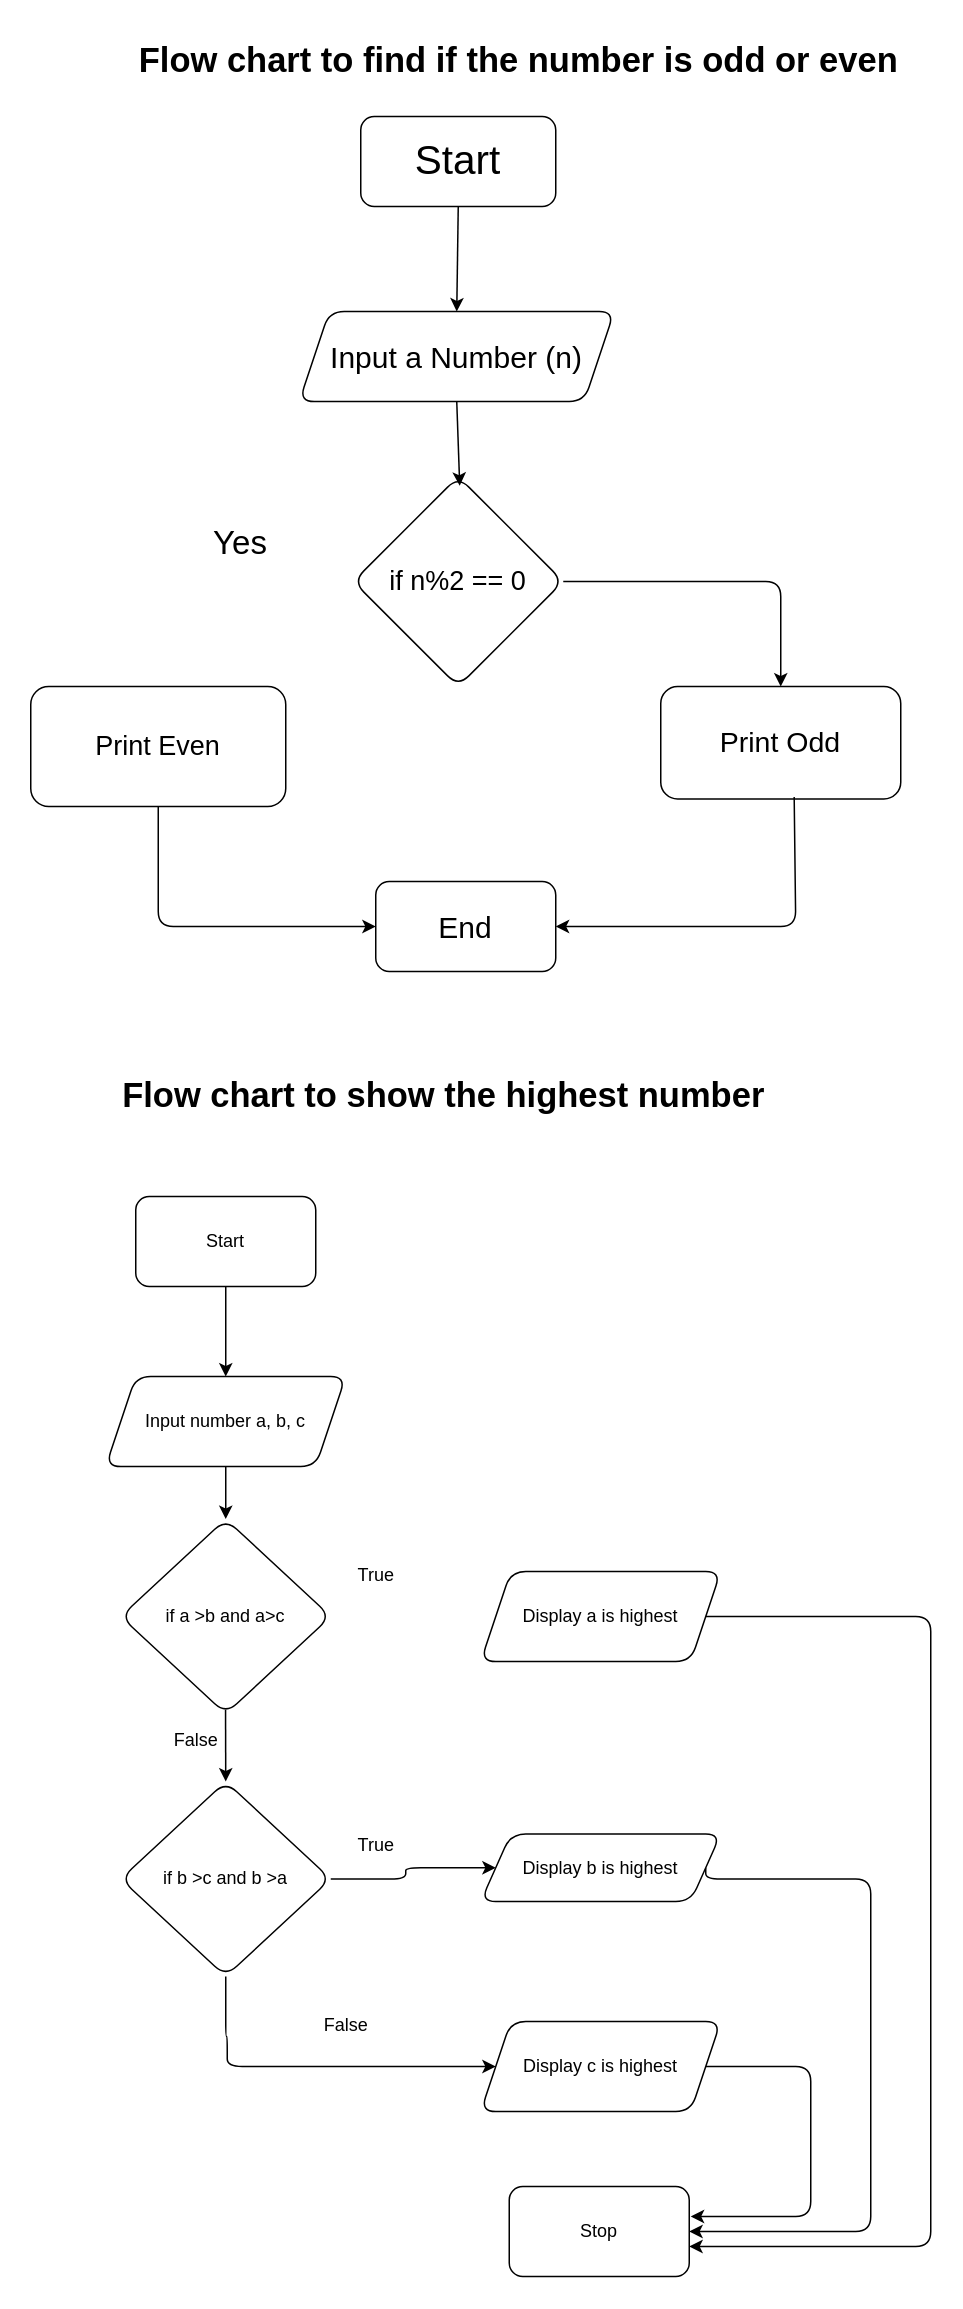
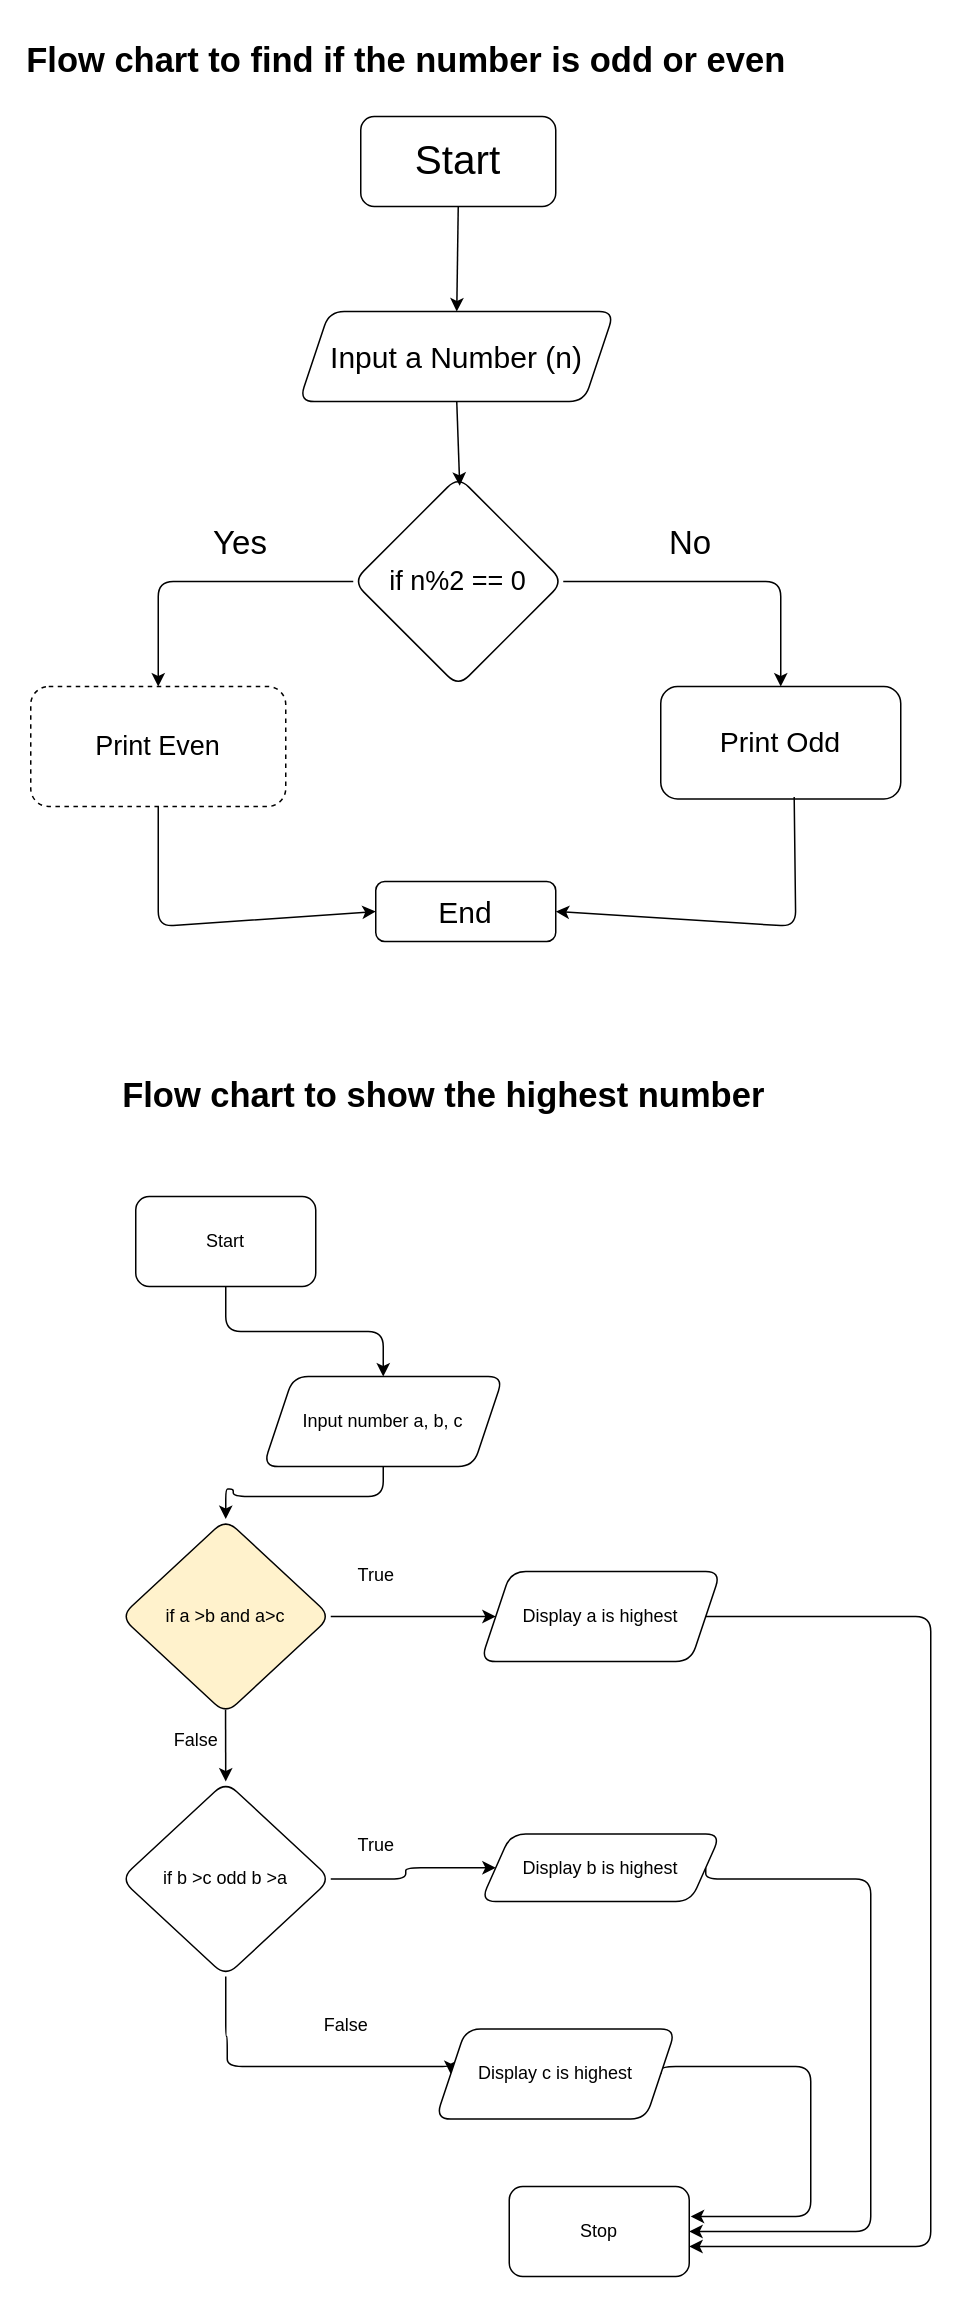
(518, 61) -> (406, 61)
none -> (691, 544)
none -> (215, 581)
(158, 746) -> (158, 746)
(466, 926) -> (466, 911)
(226, 1421) -> (383, 1421)
(226, 1616) -> (226, 1616)
none -> (408, 1616)
(226, 1879) -> (226, 1879)
(601, 2066) -> (556, 2074)
